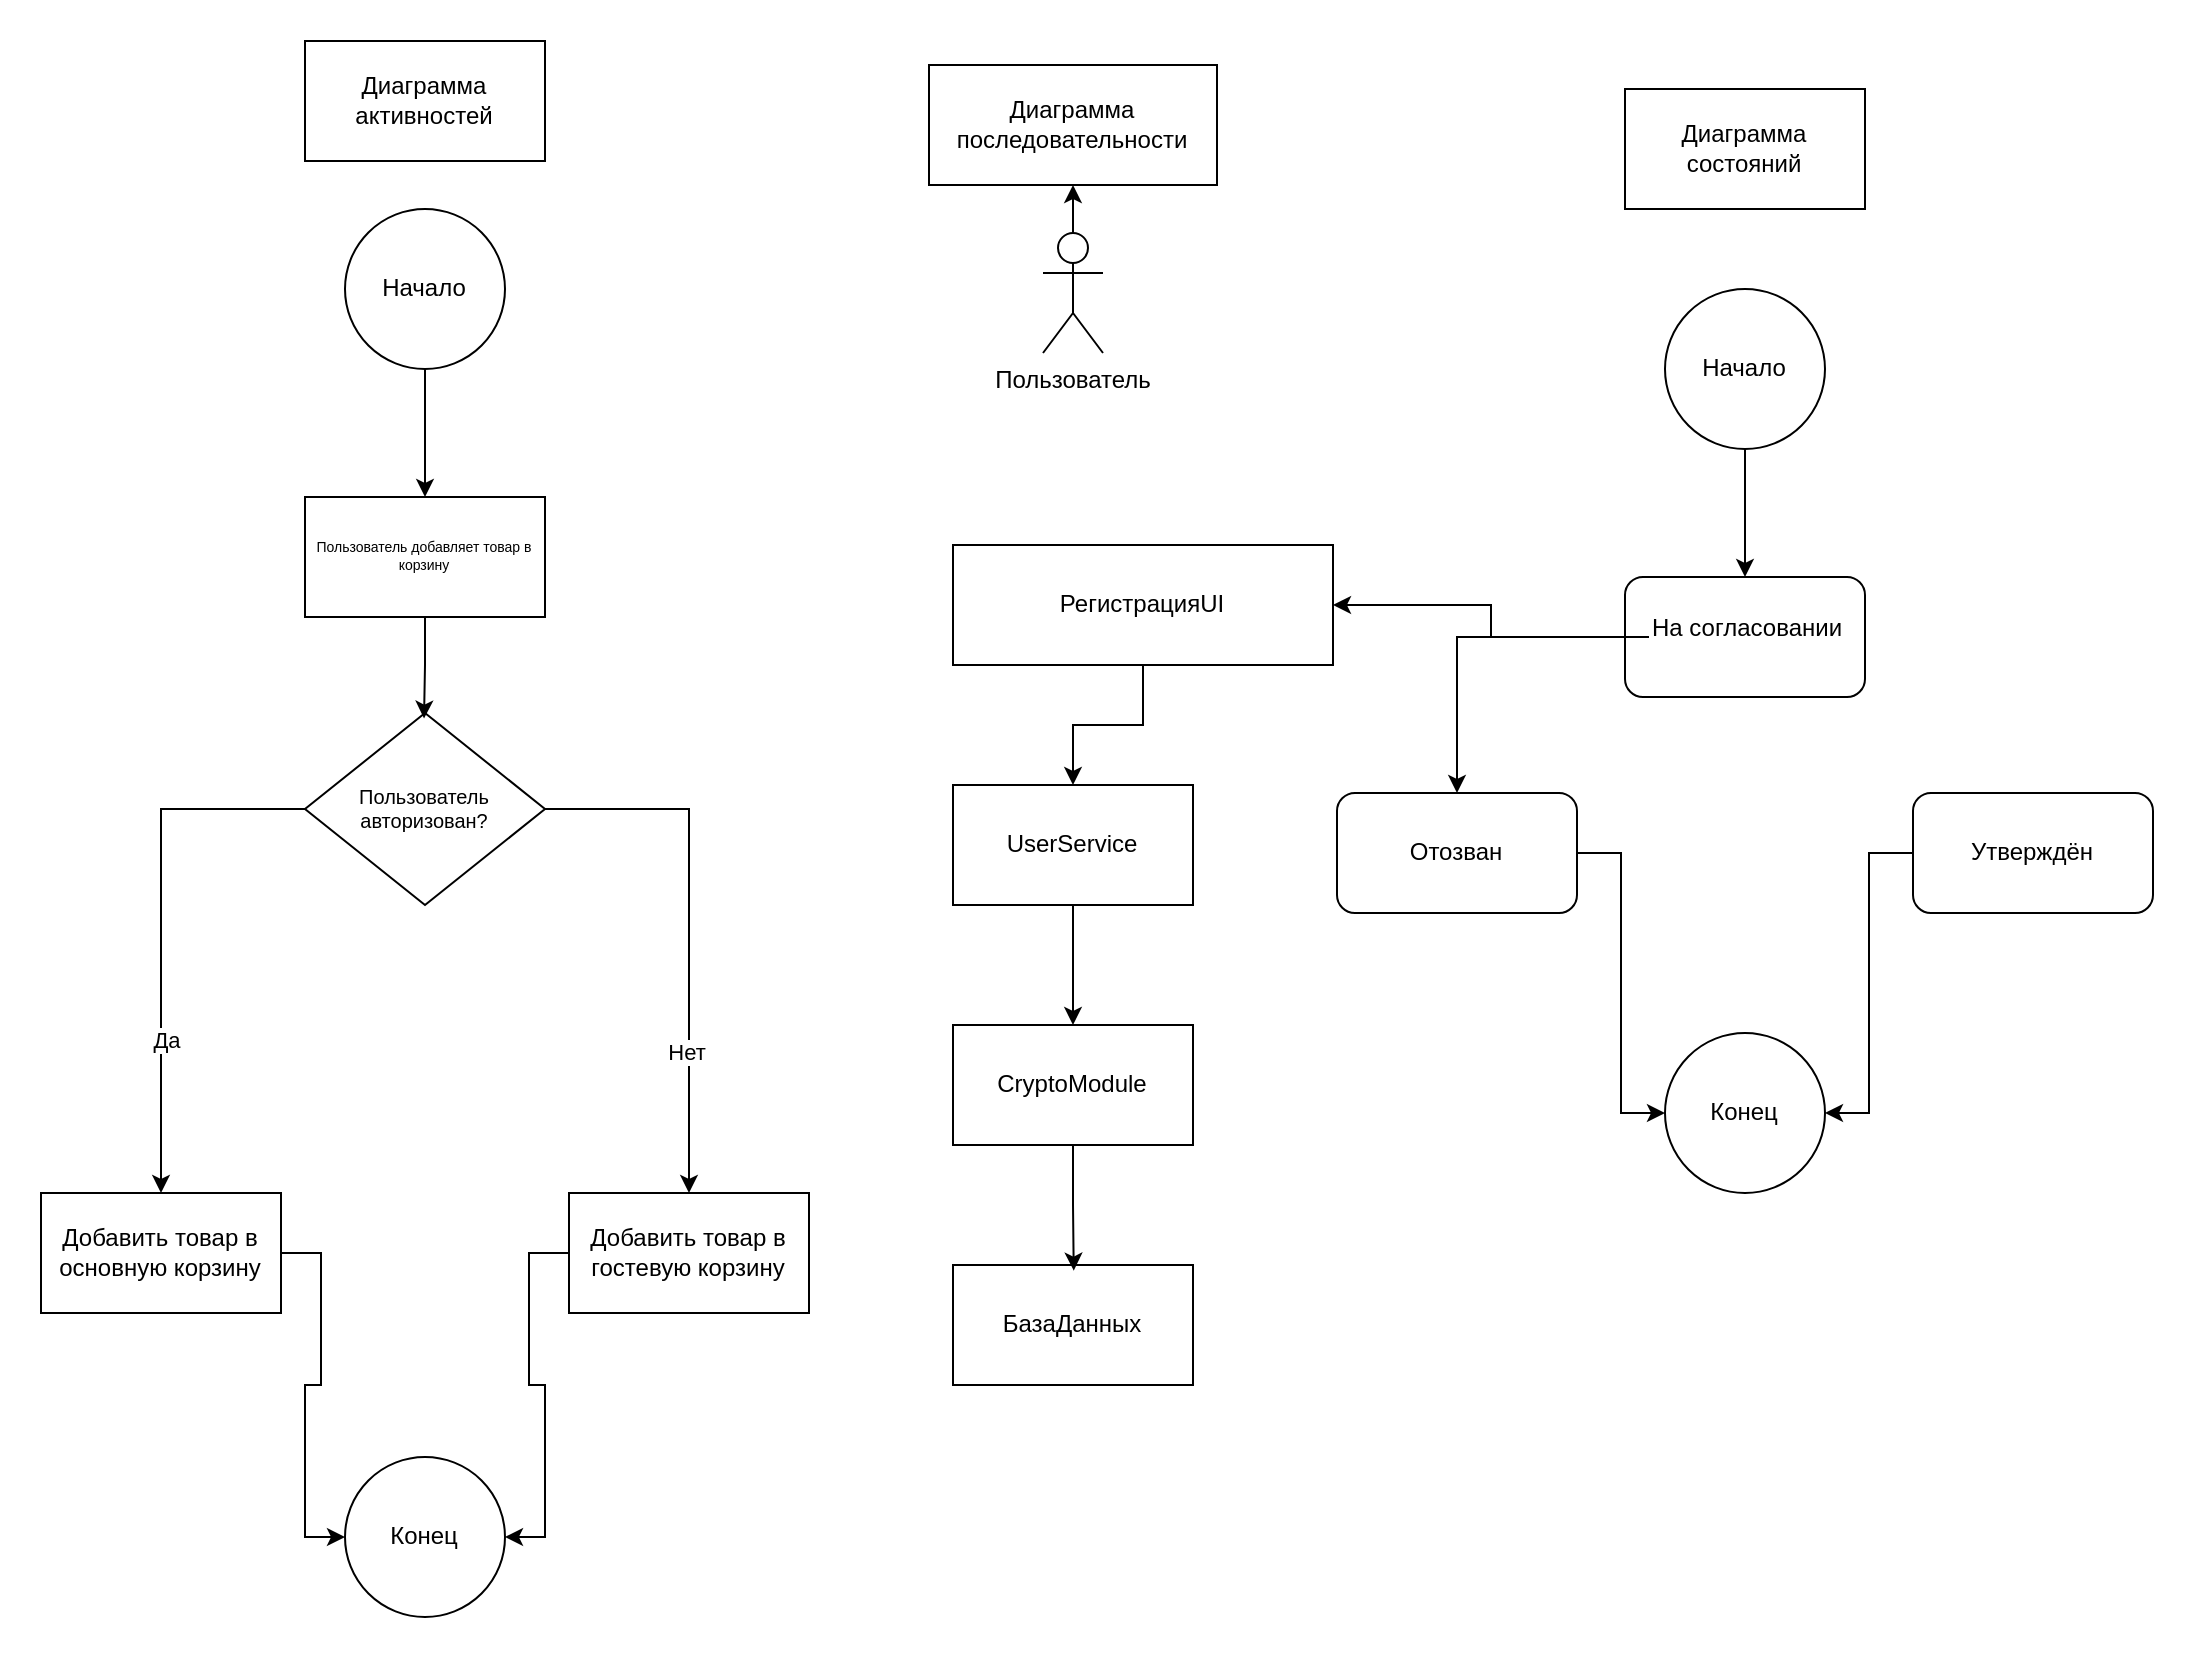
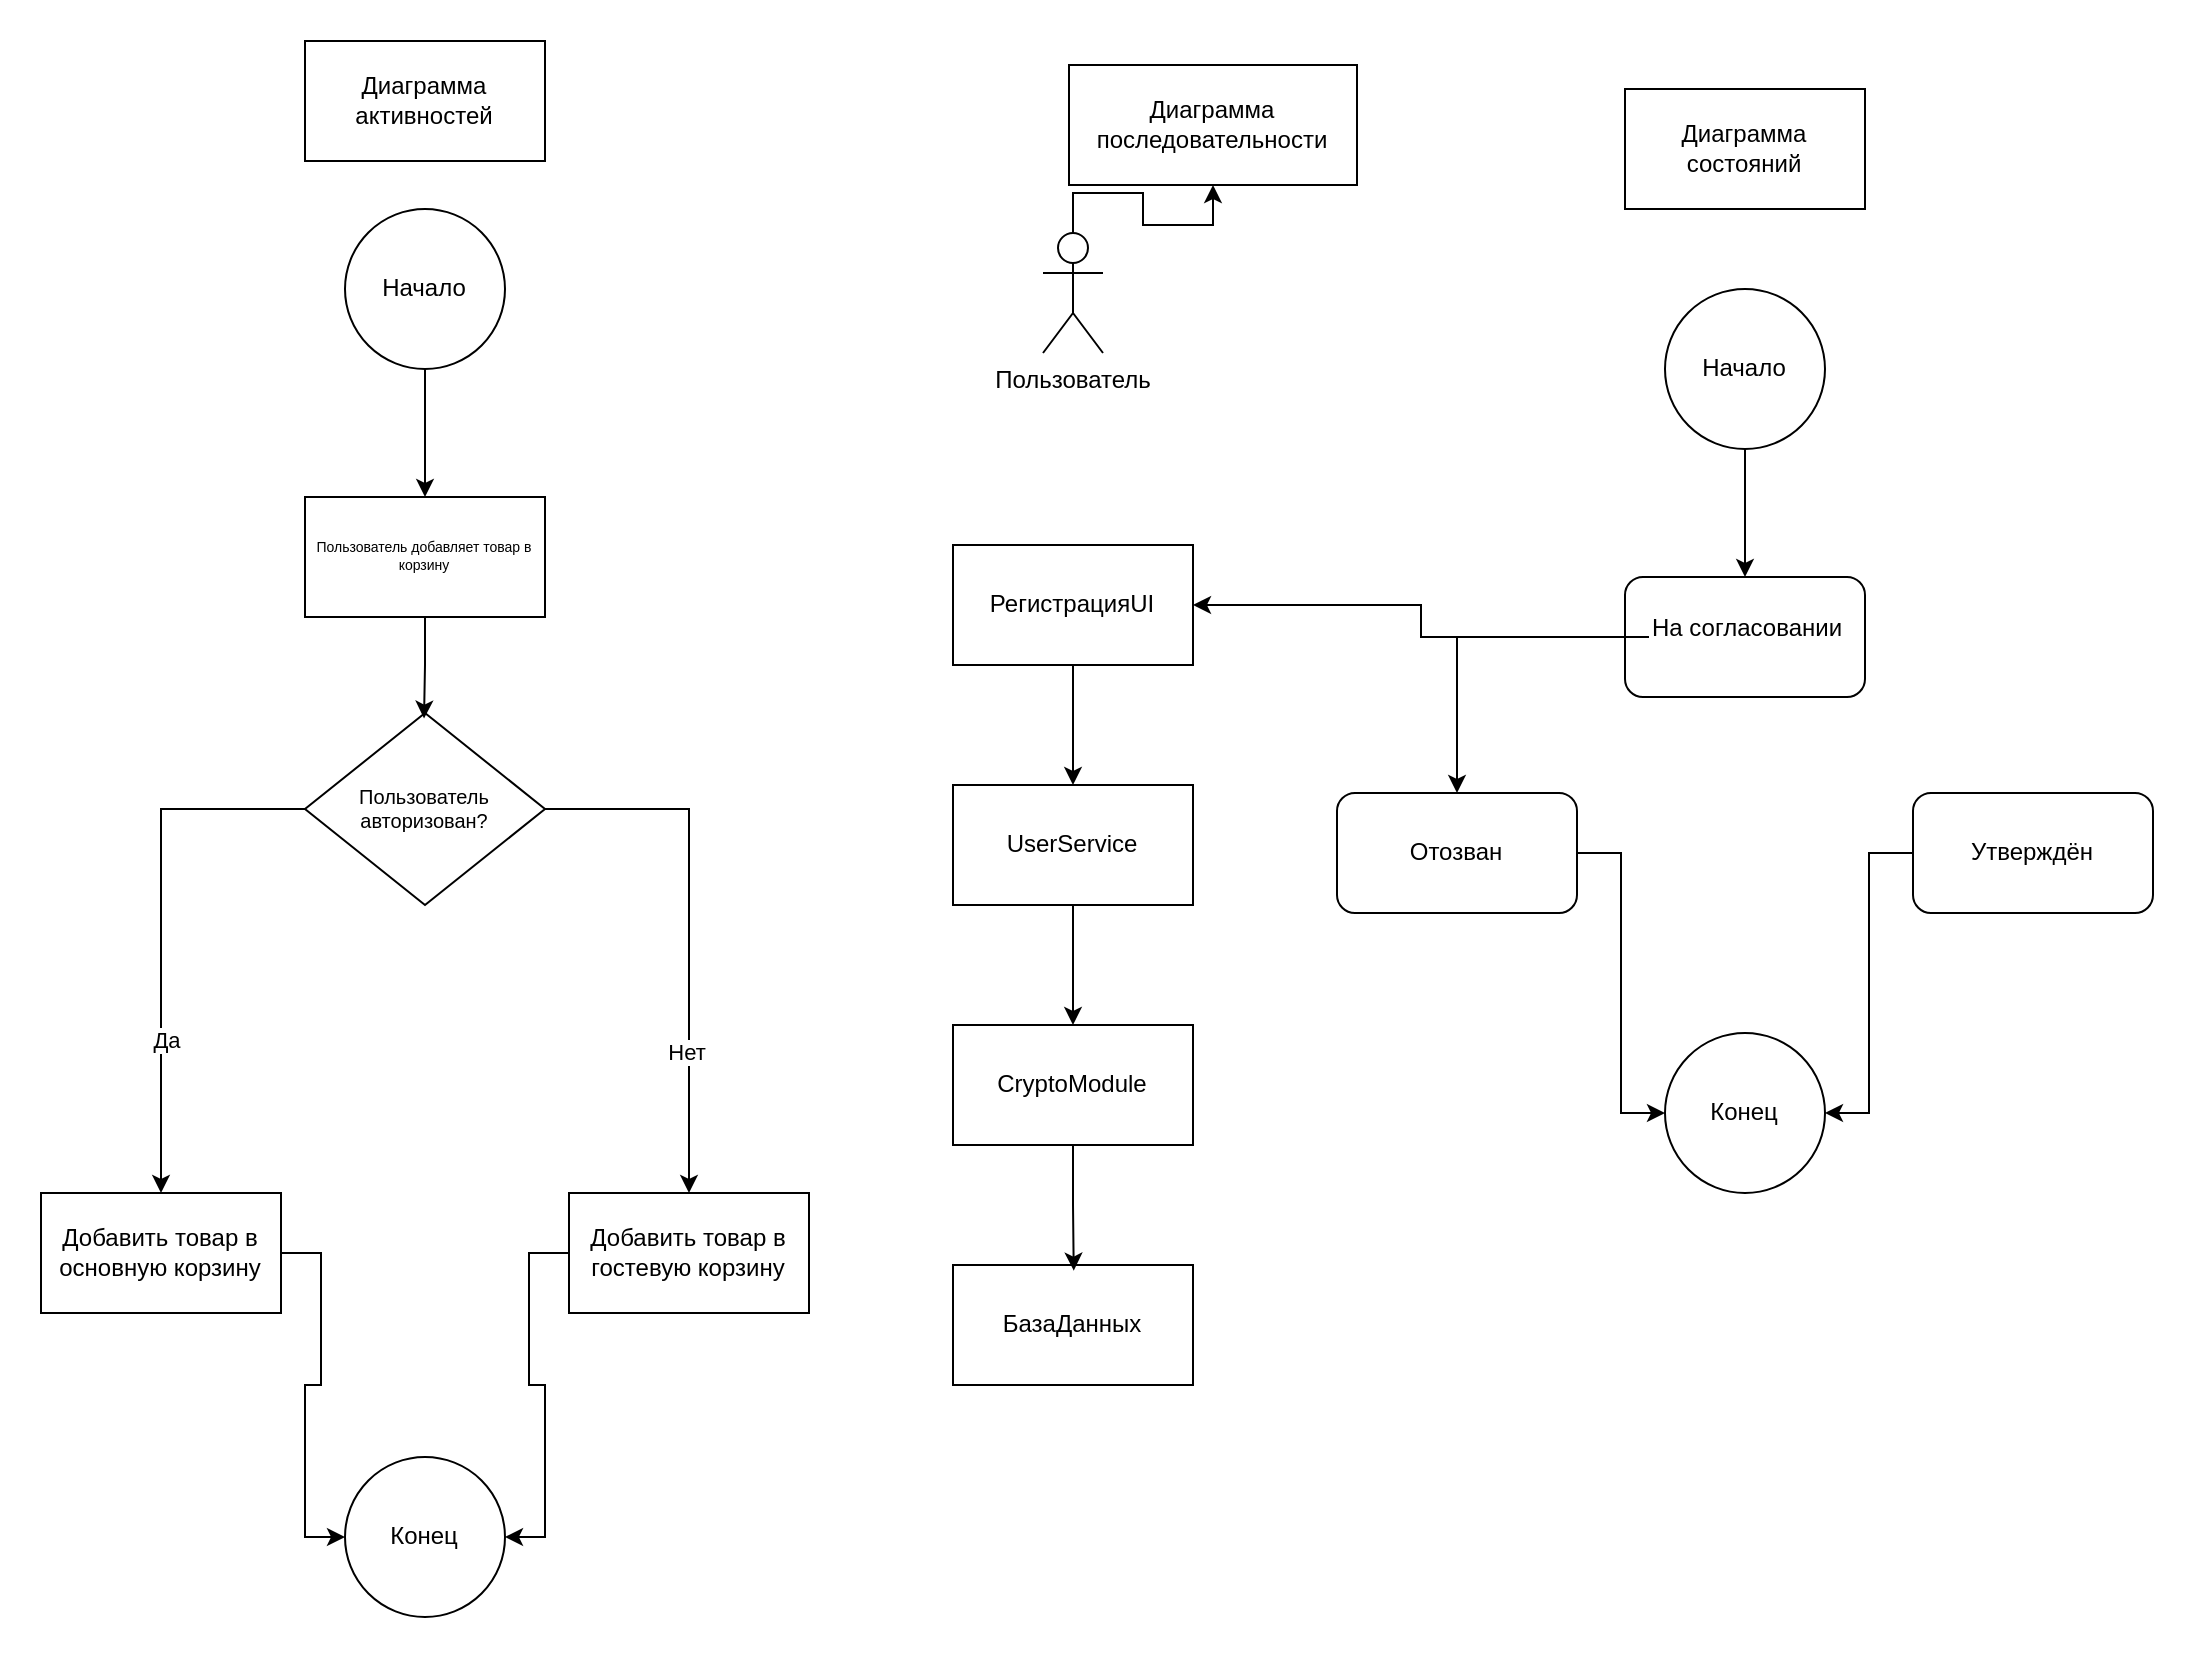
(1073, 125) -> (1213, 125)
(1143, 605) -> (1073, 605)
